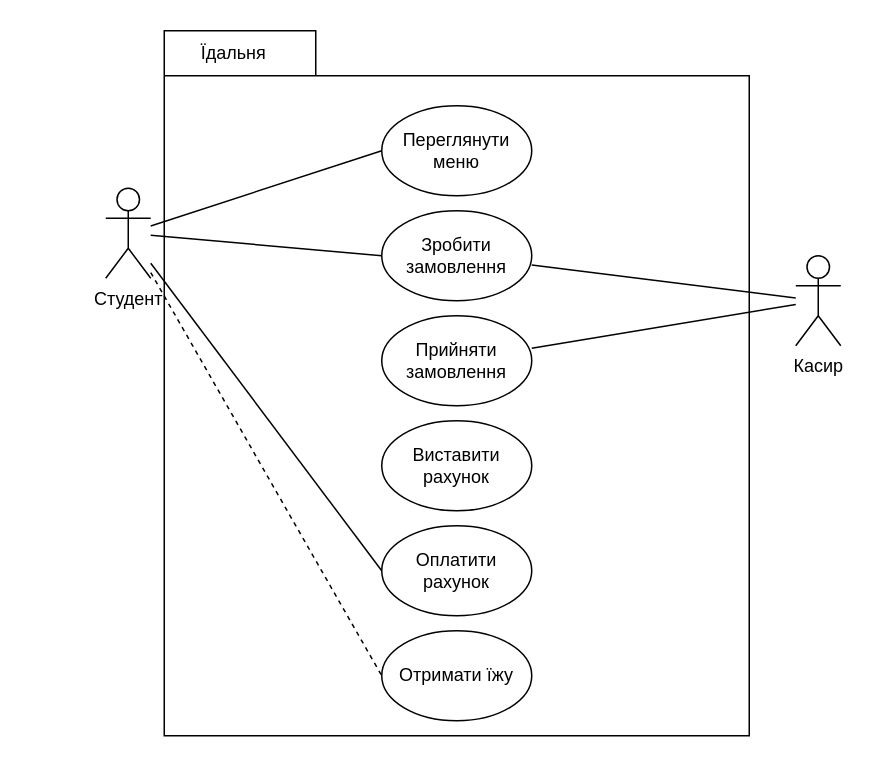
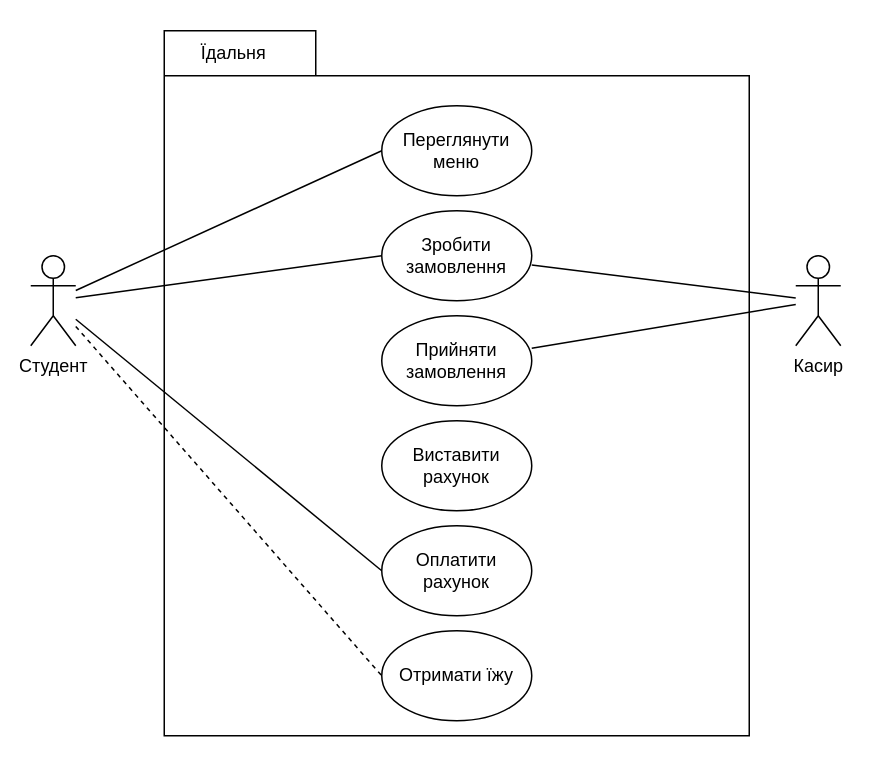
(128, 233) -> (53, 301)
